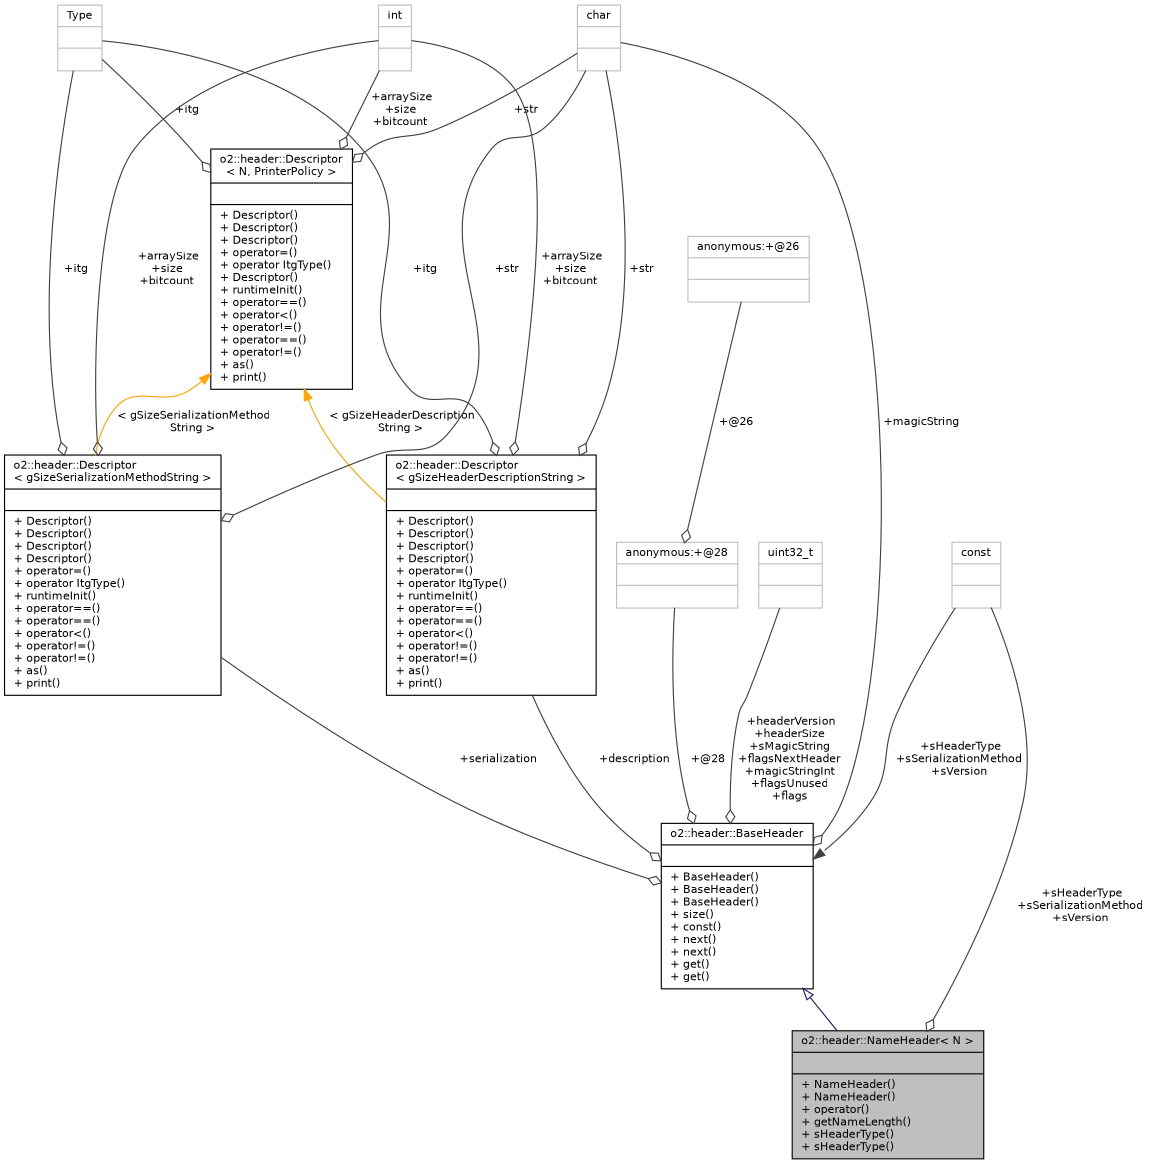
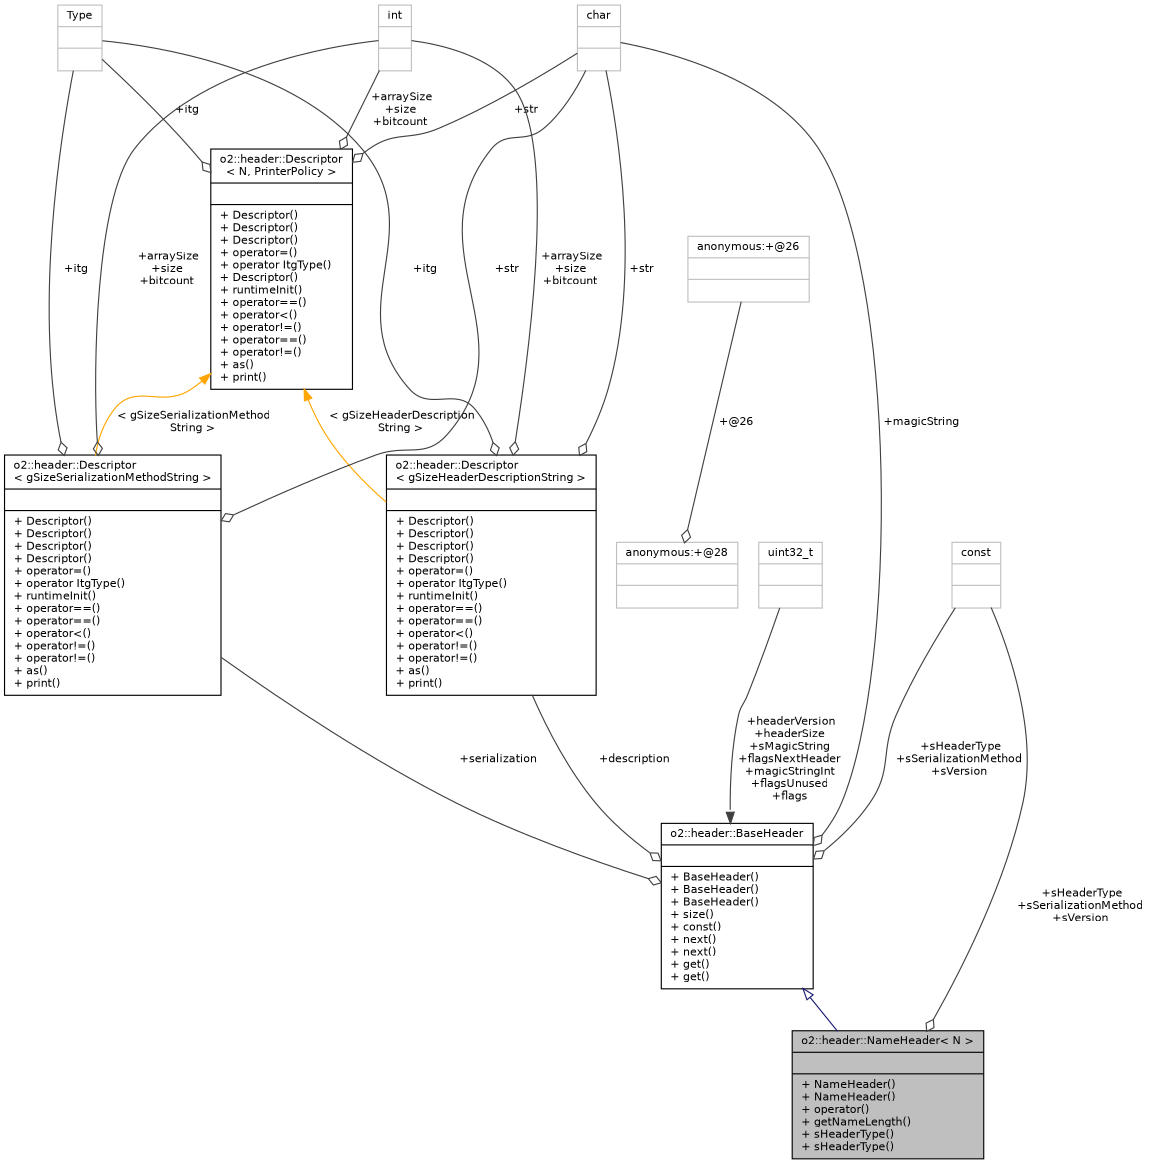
(742, 706) -> (742, 706)
(674, 710) -> none
(890, 732) -> (890, 732)
